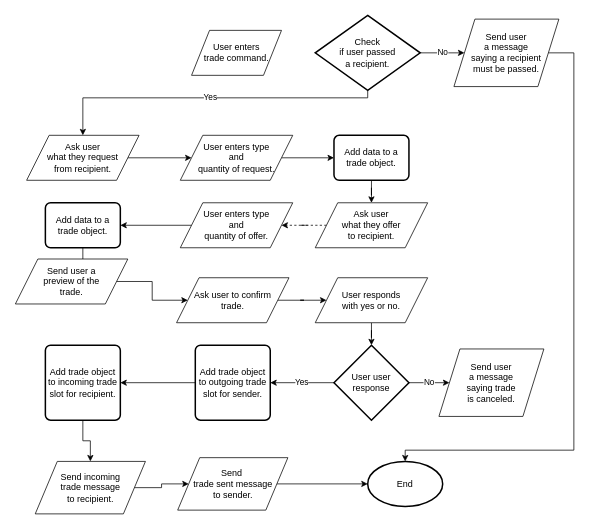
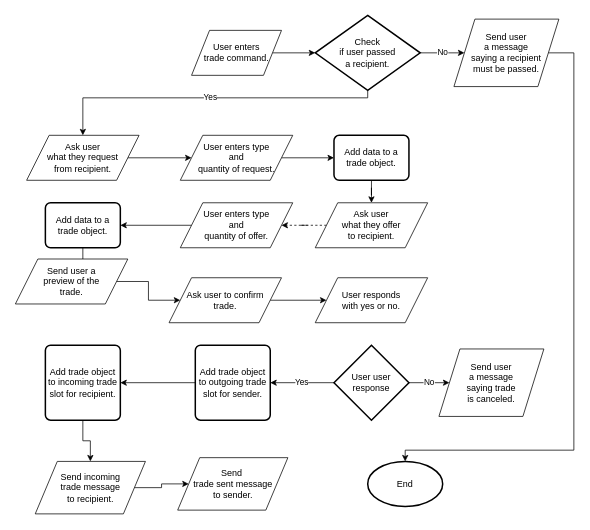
none -> (309, 53)
(233, 300) -> (225, 300)
(372, 337) -> none
(361, 484) -> none
